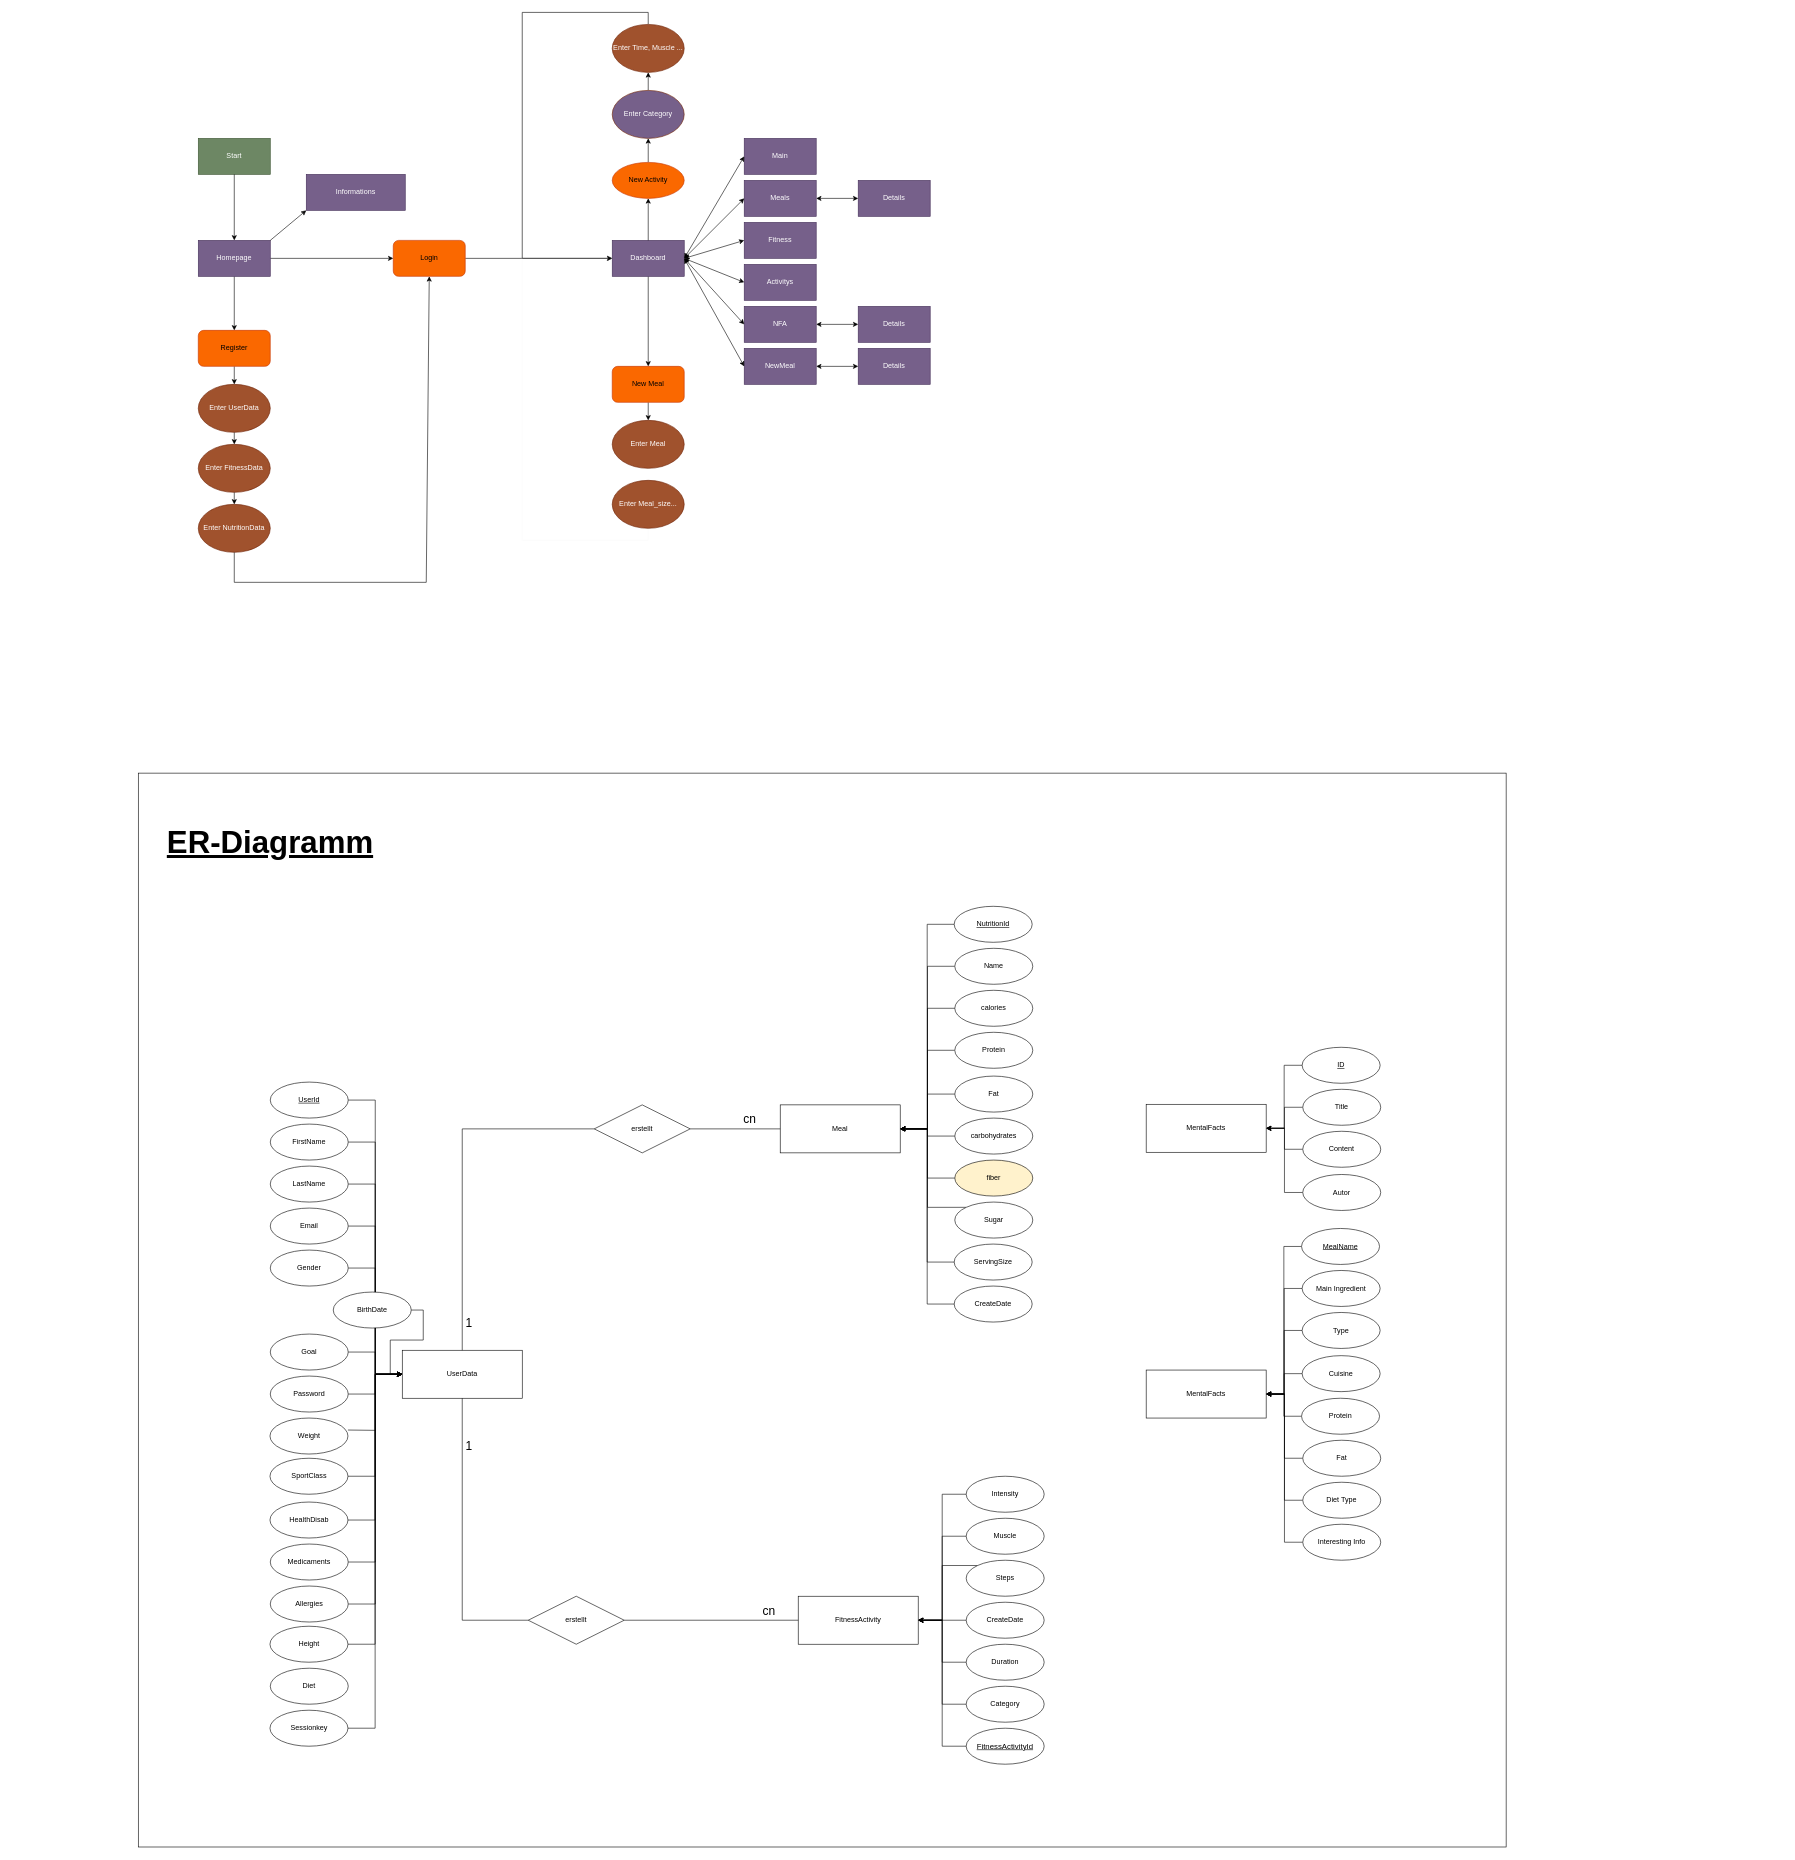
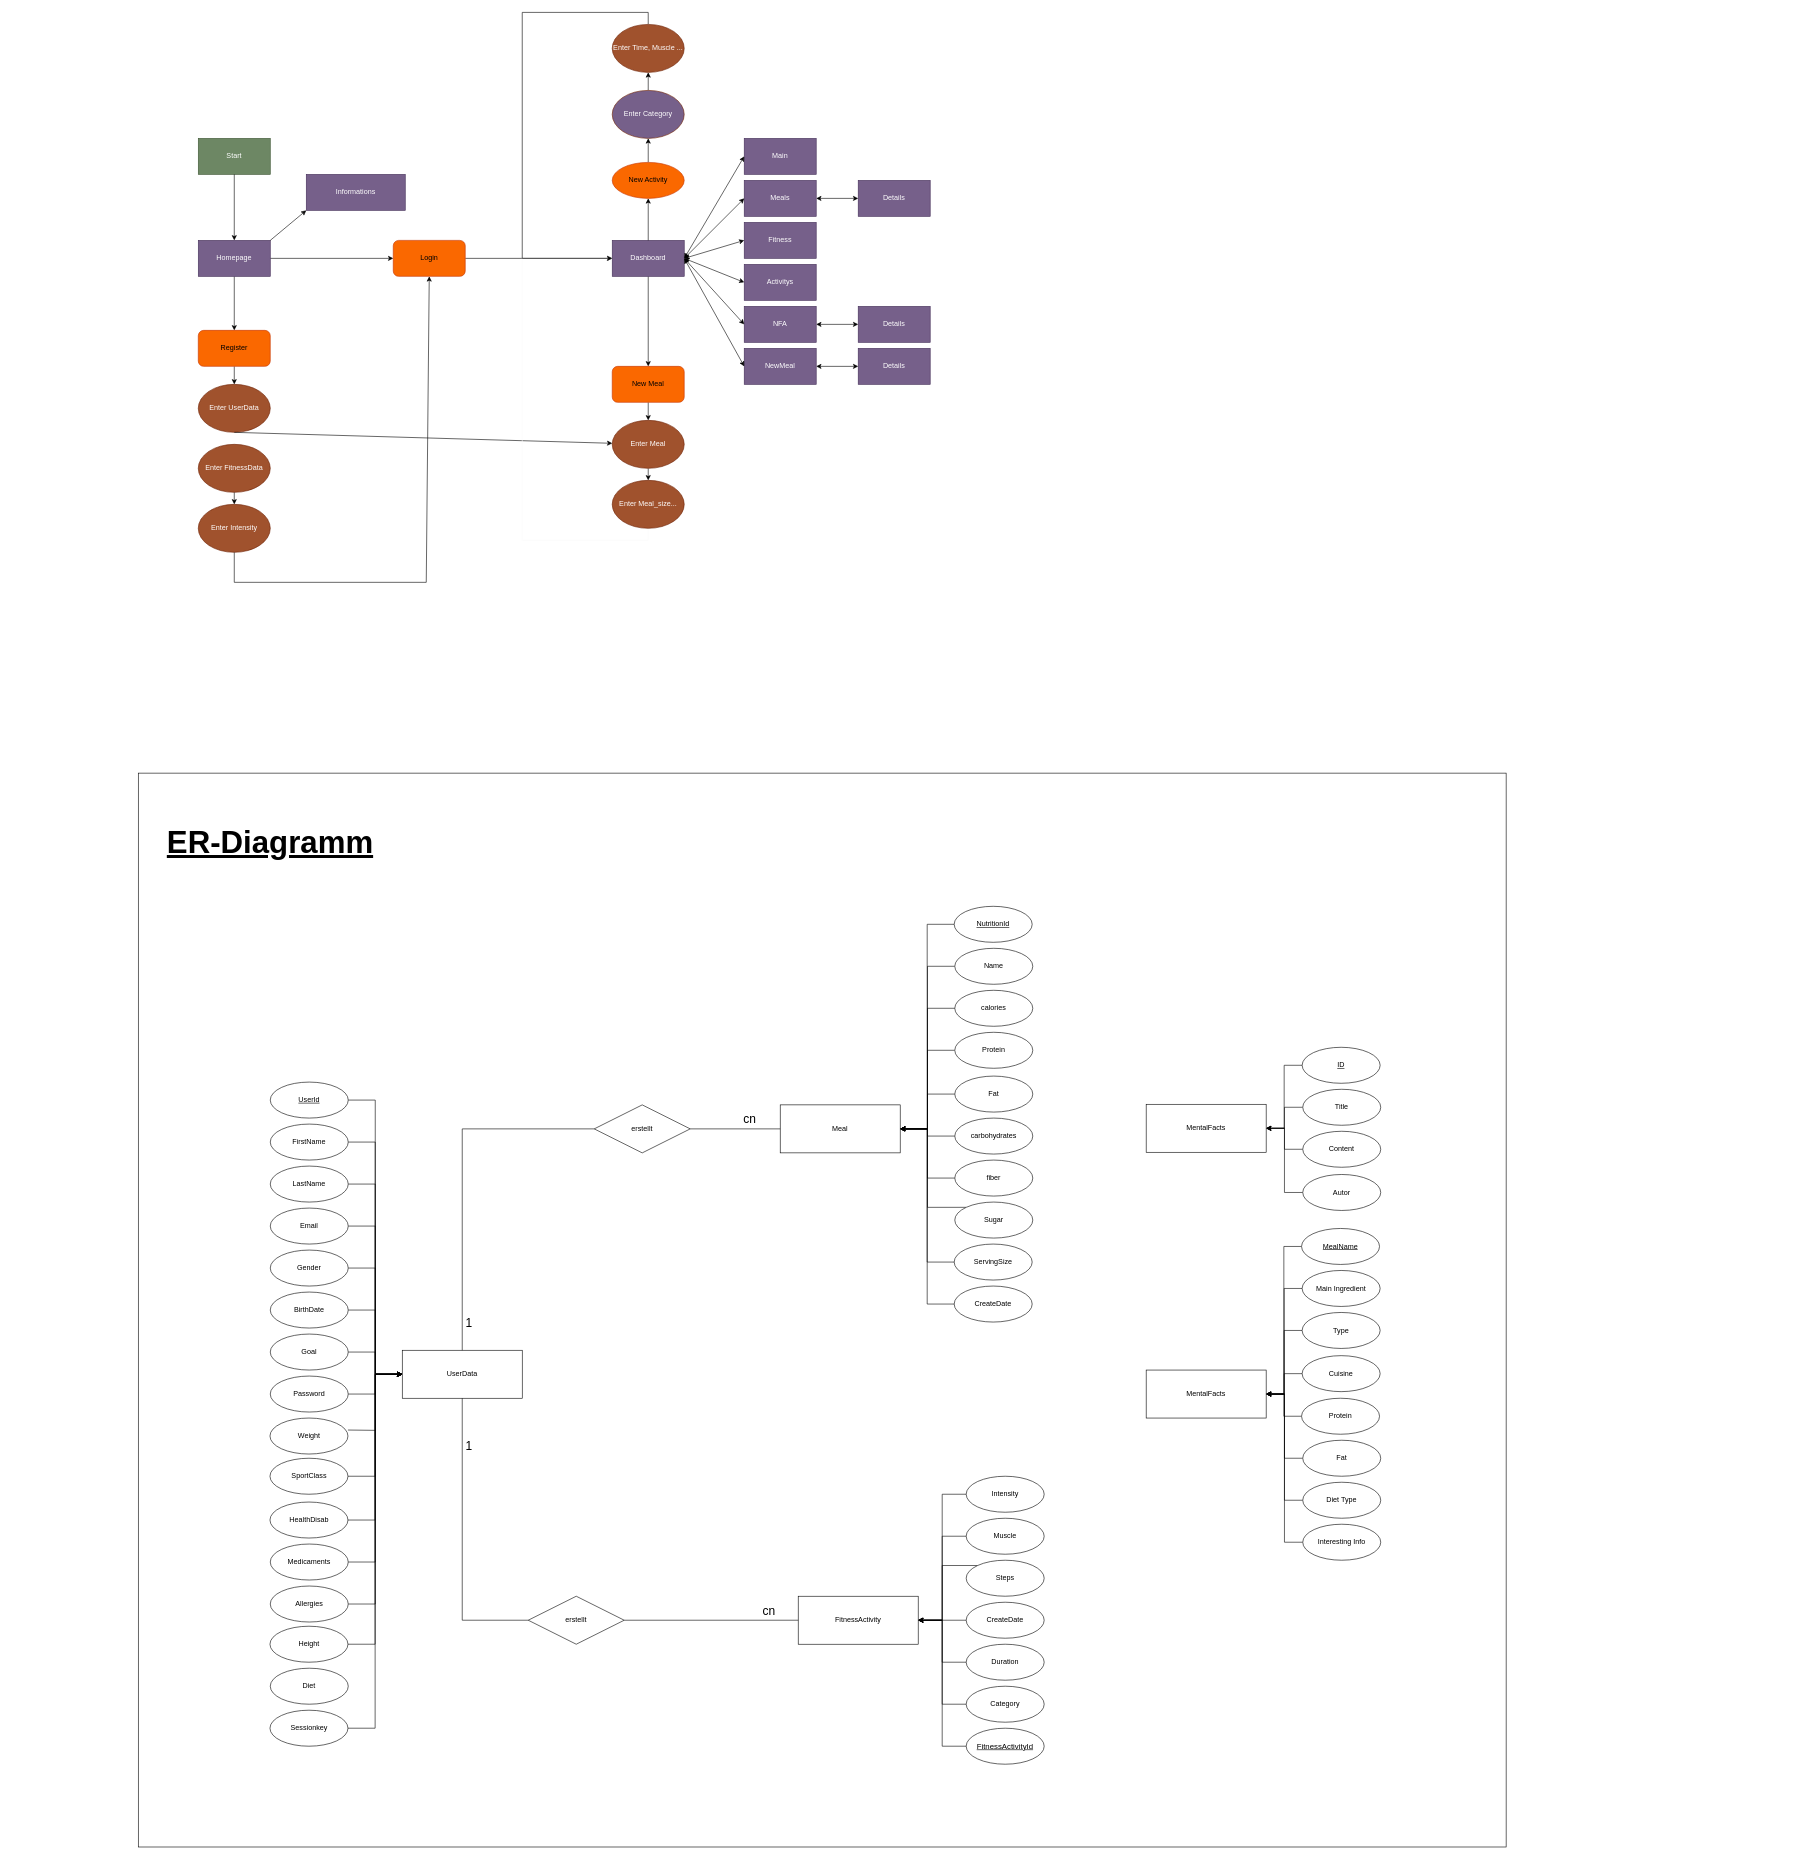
(234, 438) -> (273, 433)
none -> (648, 474)
(234, 528) -> (234, 528)
(994, 1178) -> (994, 1178)
(372, 1310) -> (309, 1310)
